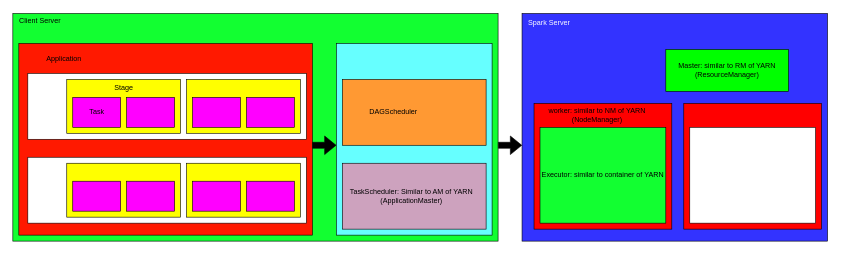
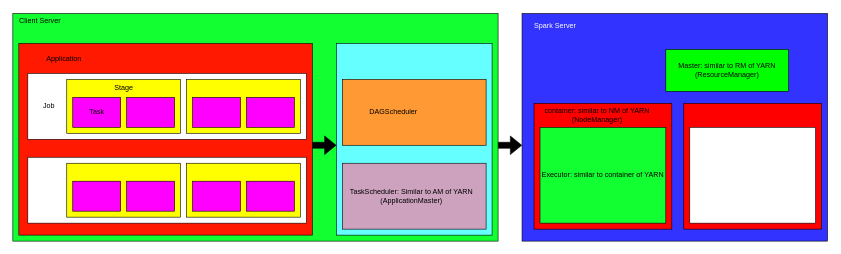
(549, 23) -> (555, 26)
none -> (48, 107)
(598, 116) -> (598, 116)
